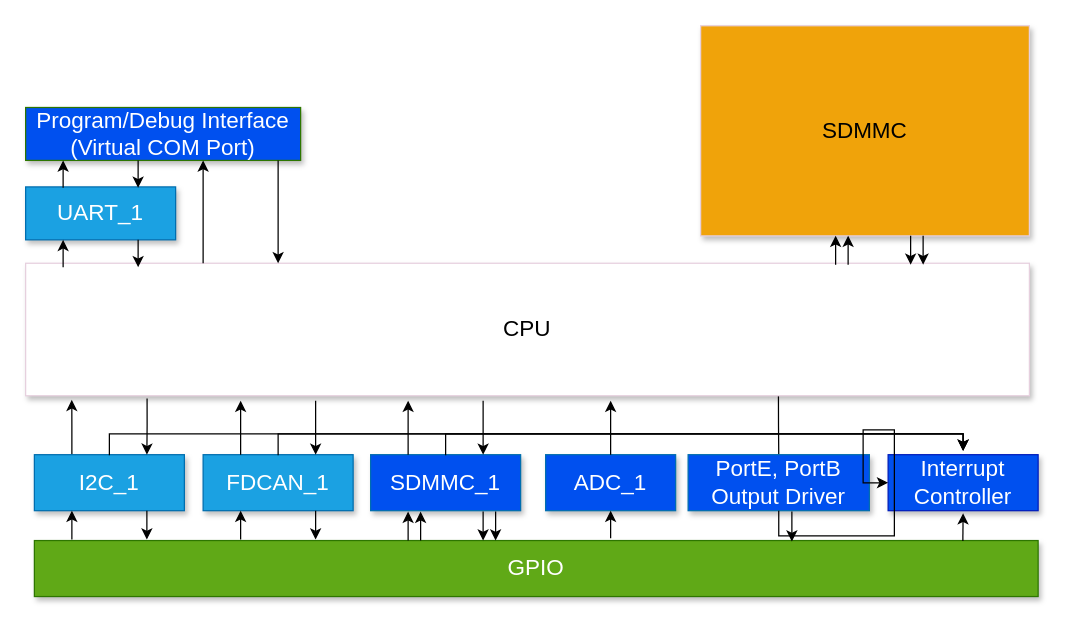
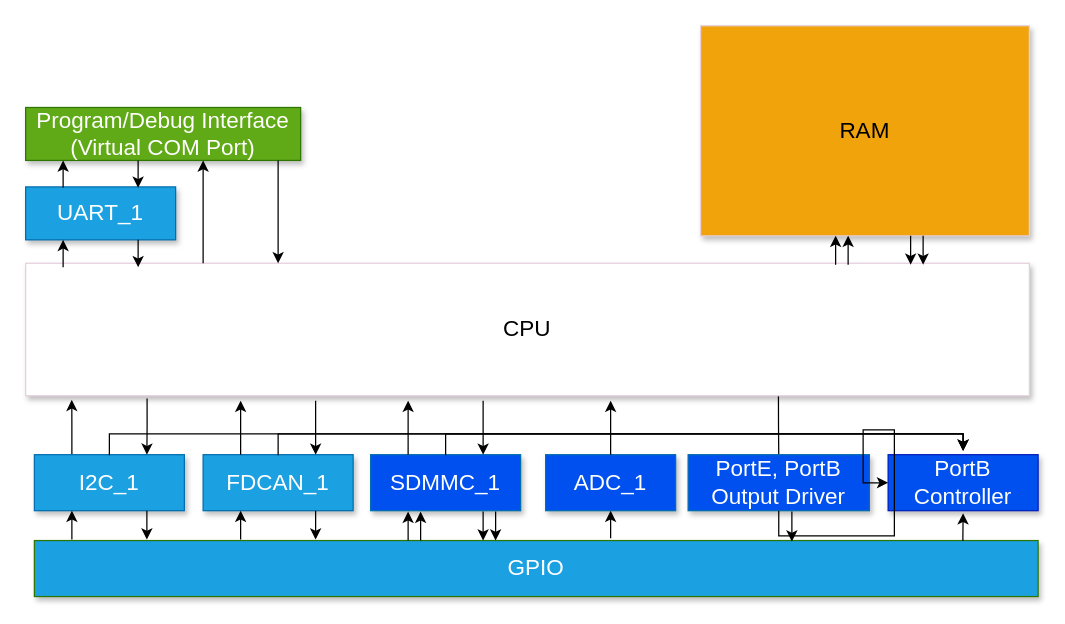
(865, 131) -> (865, 131)
(163, 134) -> (163, 134)
(963, 483) -> (963, 483)
(536, 568) -> (536, 568)
